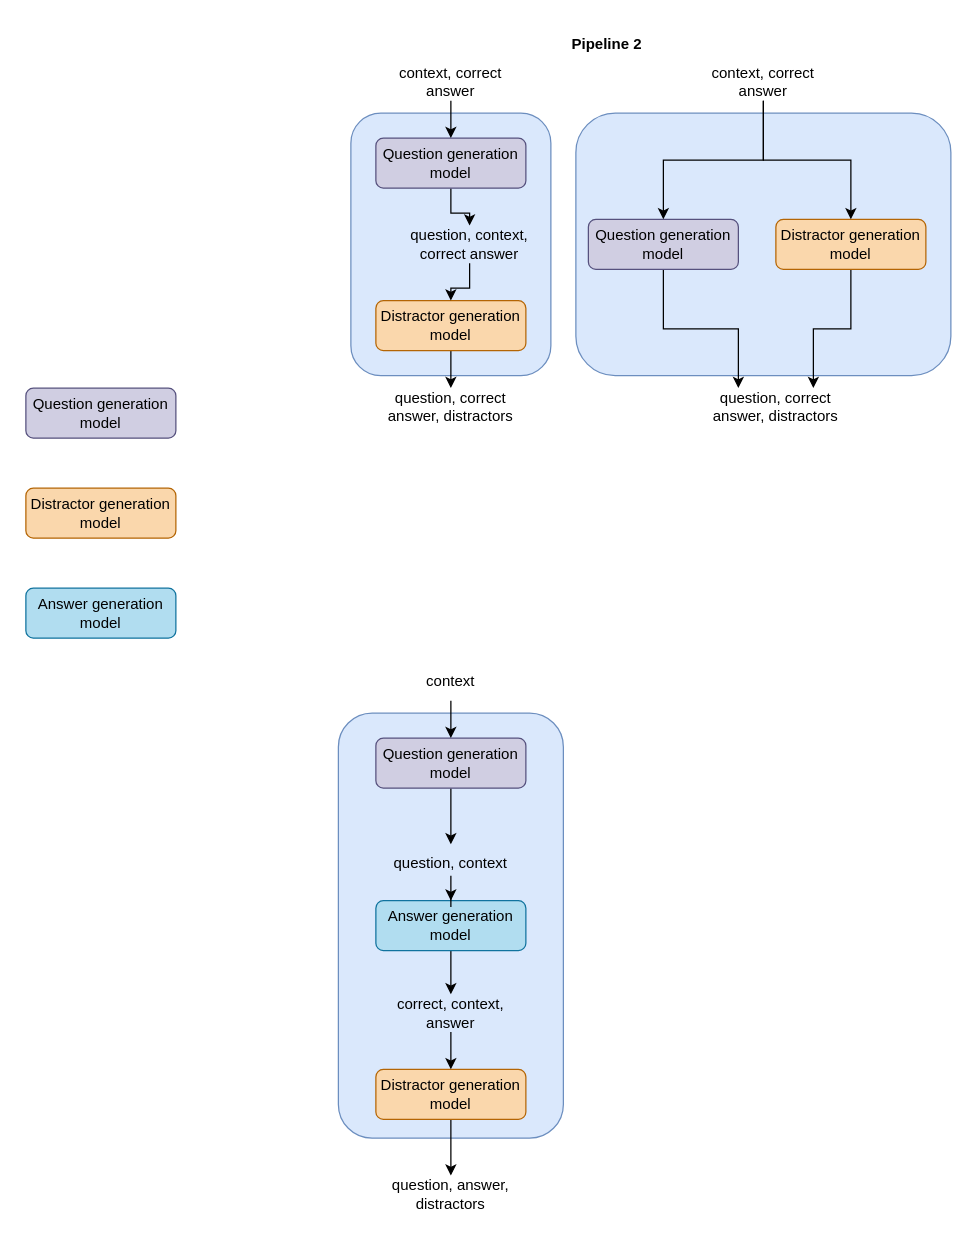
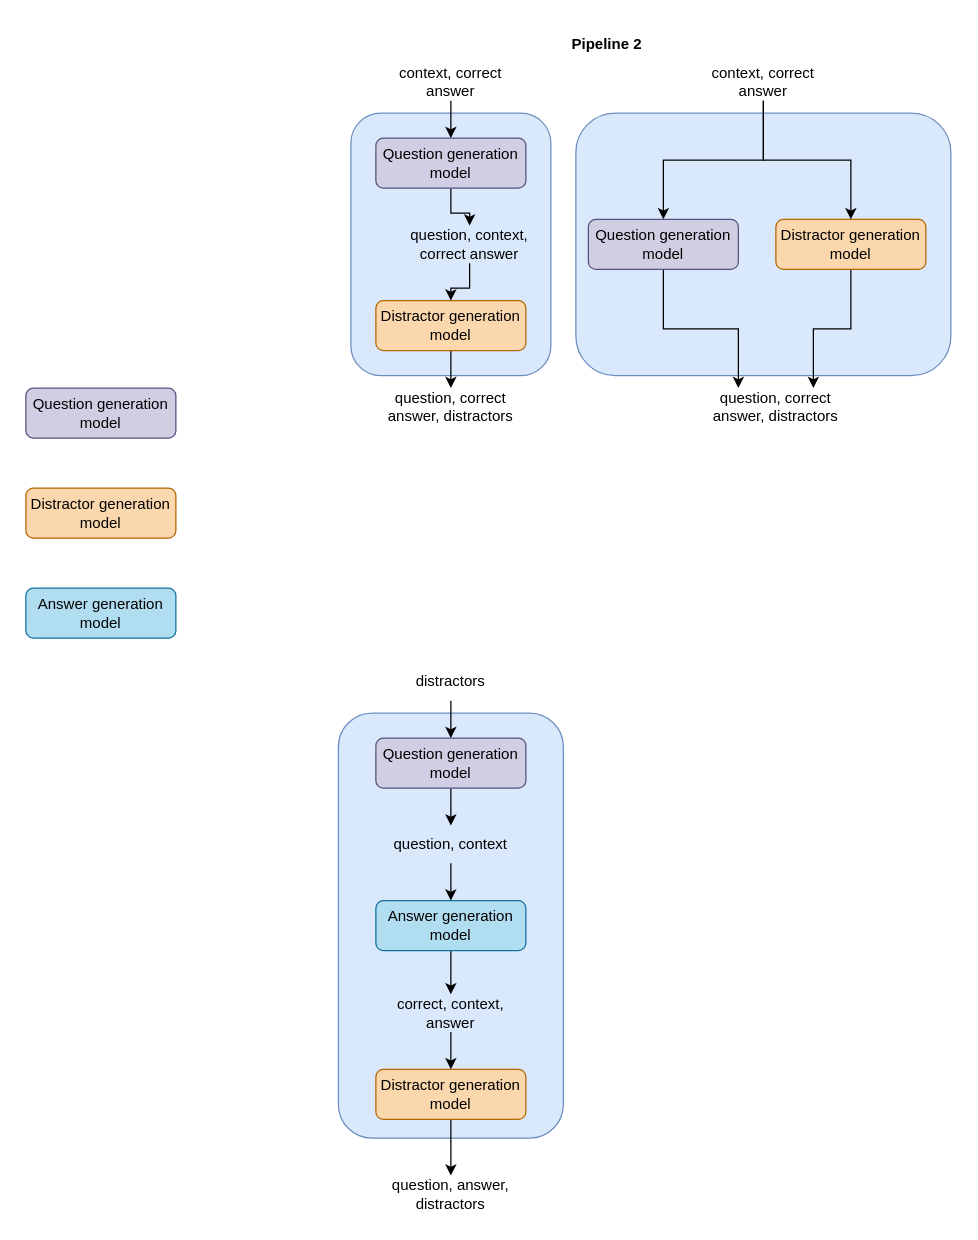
(451, 682) -> (451, 682)
(451, 863) -> (451, 844)
